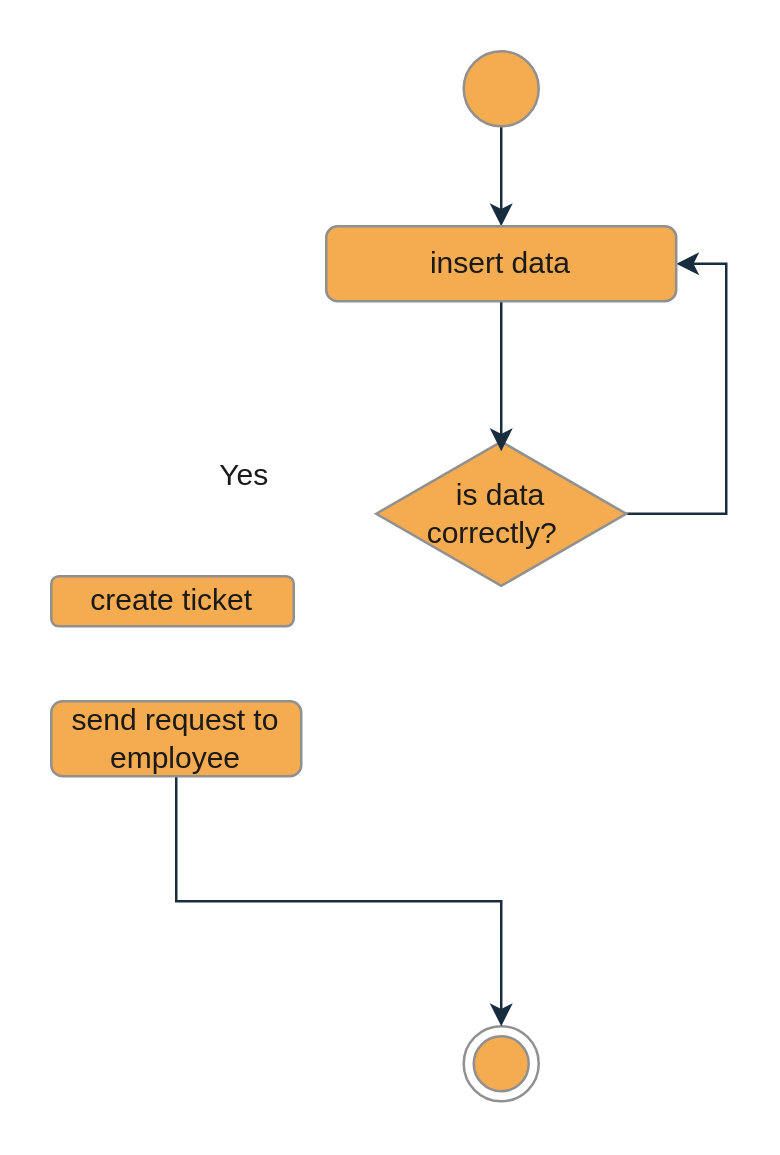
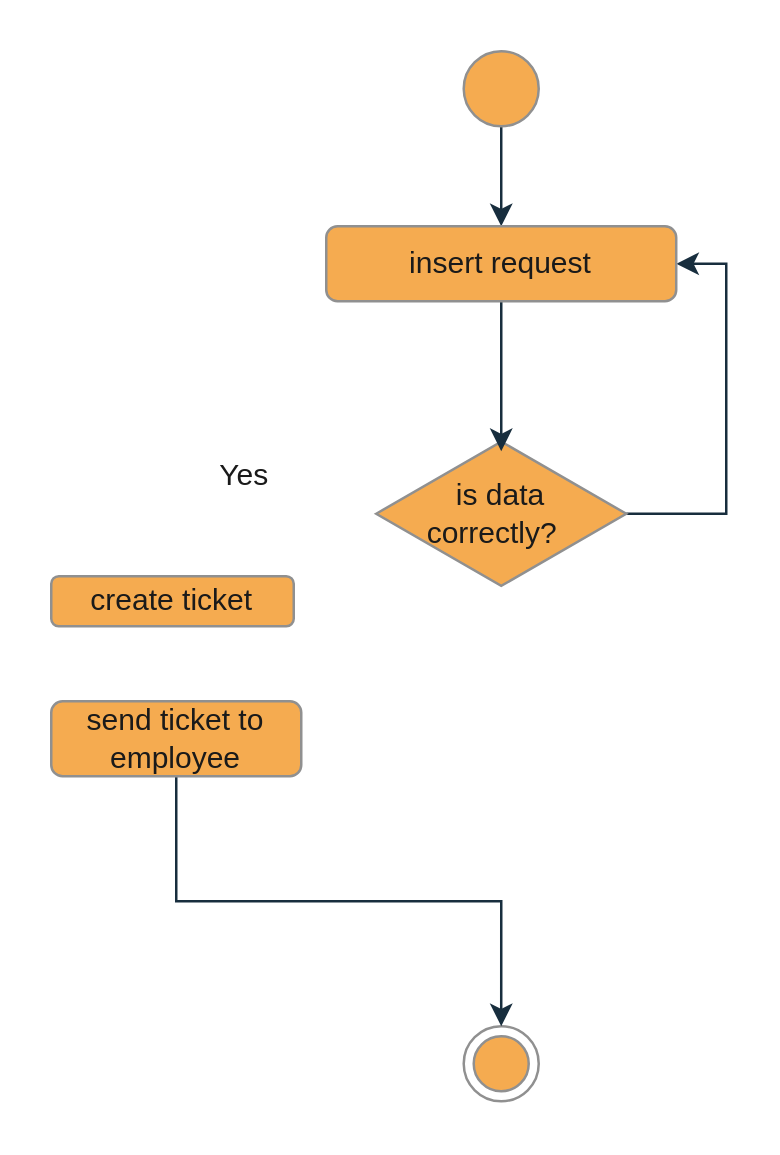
(501, 264) -> (501, 264)
(176, 739) -> (176, 739)
